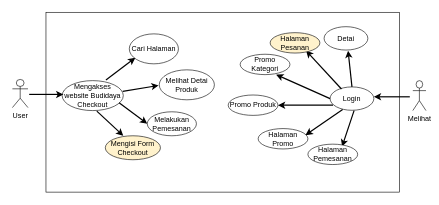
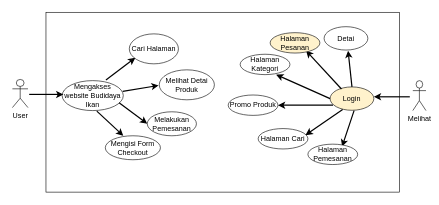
(265, 65) -> (265, 65)
(93, 96) -> (93, 96)
(352, 99) -> (352, 99)
(283, 139) -> (283, 139)
(133, 148) -> (133, 148)
